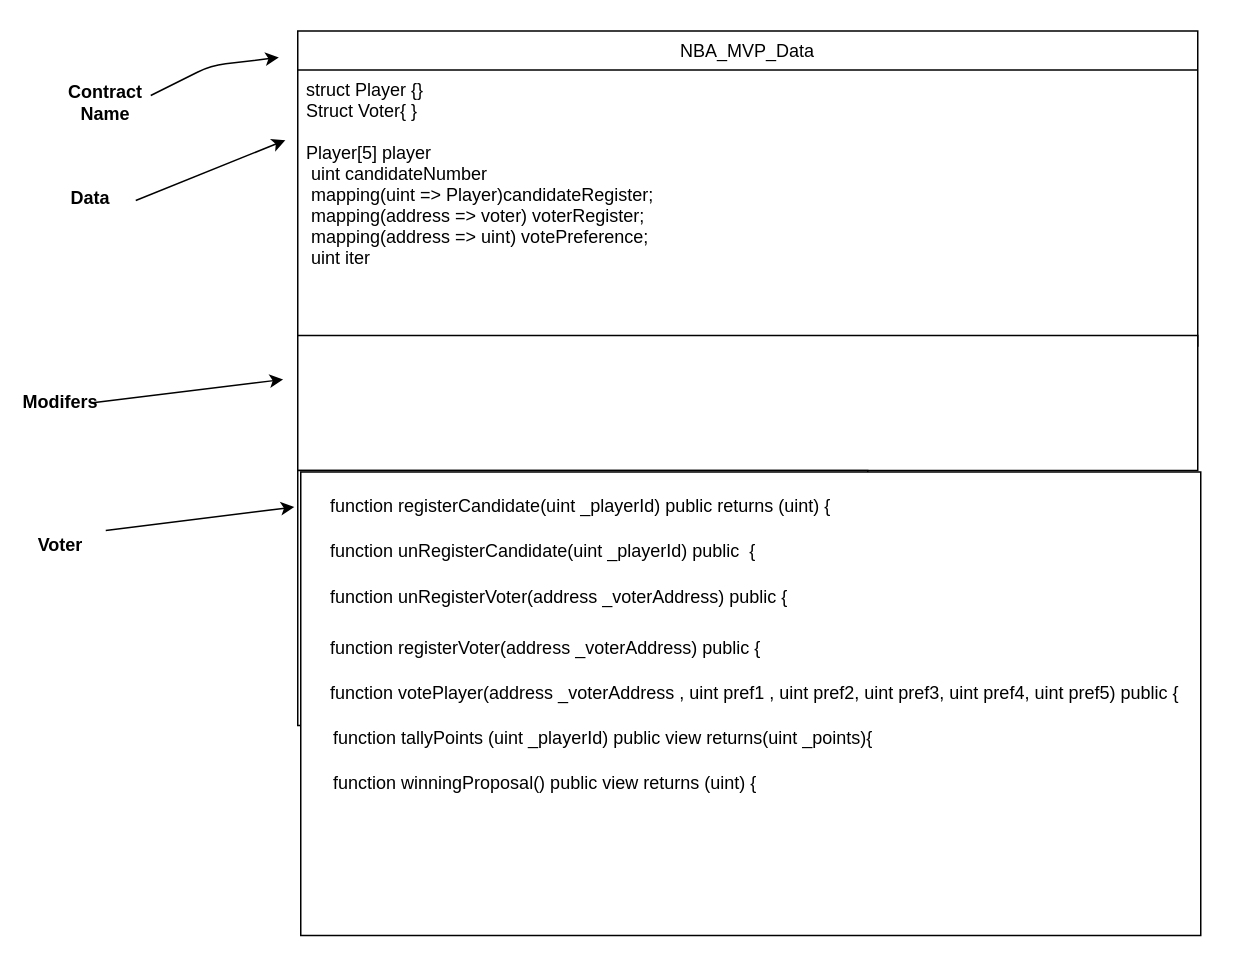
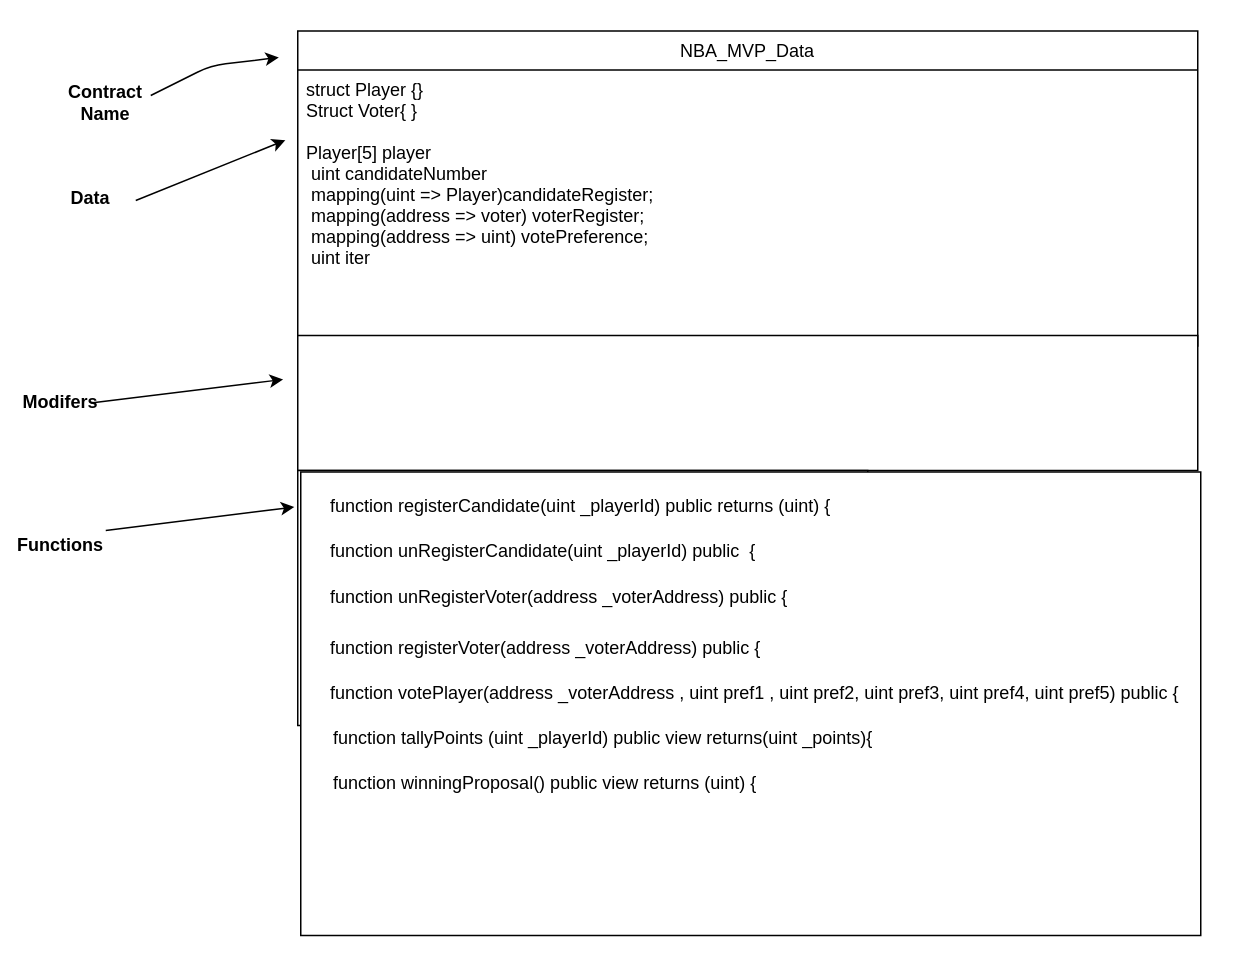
(61, 545) -> (61, 545)
